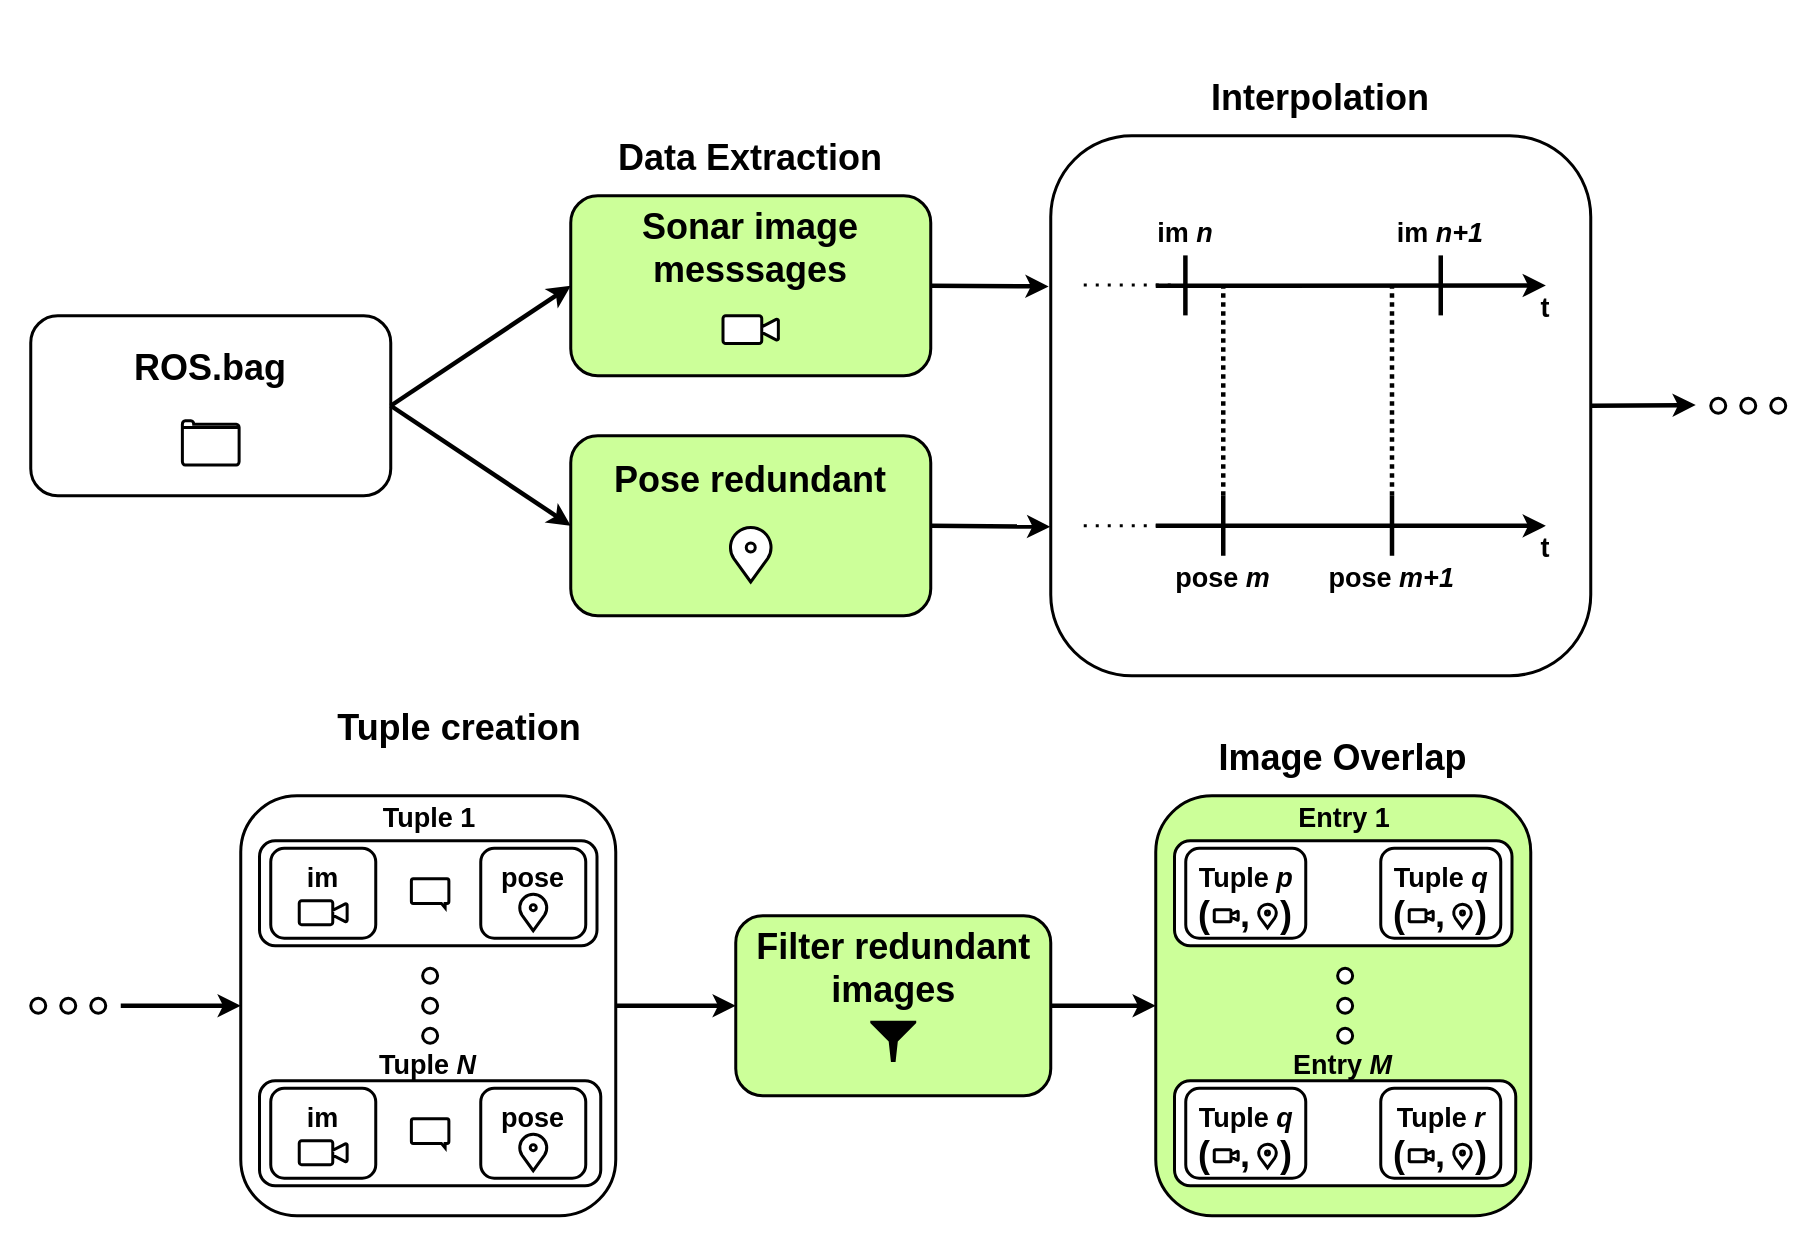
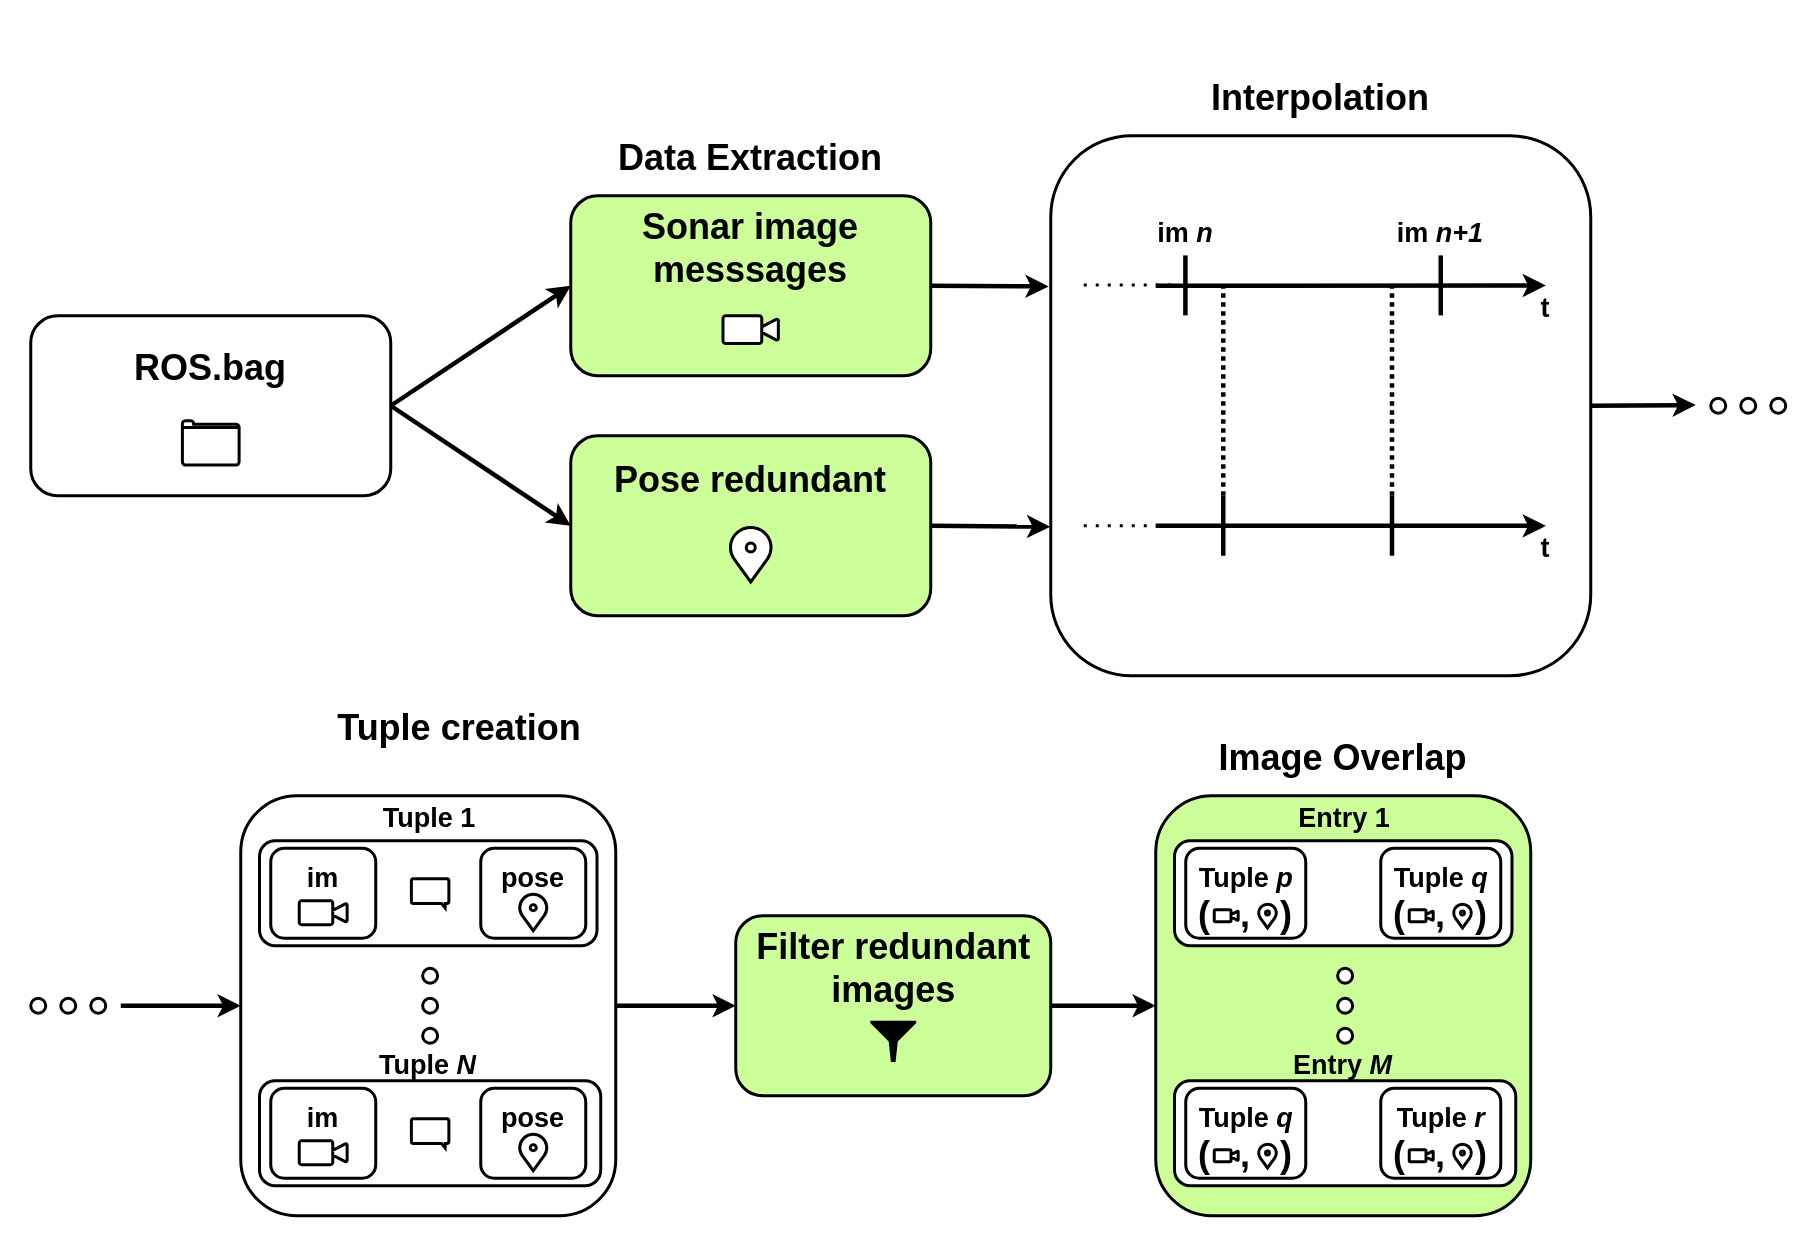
(1223, 578) -> none
(1392, 578) -> none
